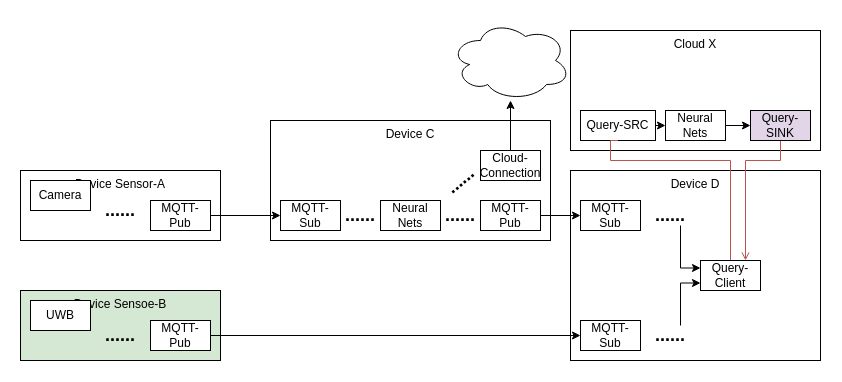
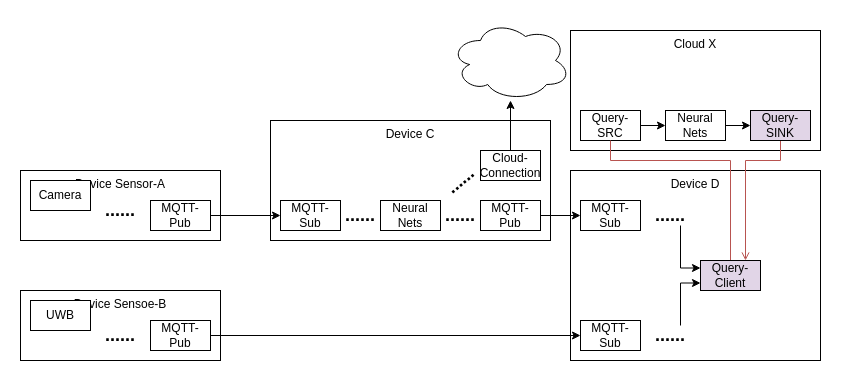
(618, 126) -> (611, 126)
(731, 276) -> (731, 276)
(121, 326) -> (121, 326)
